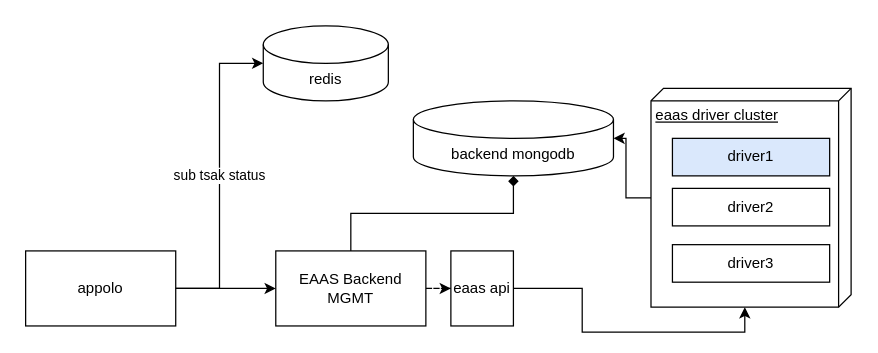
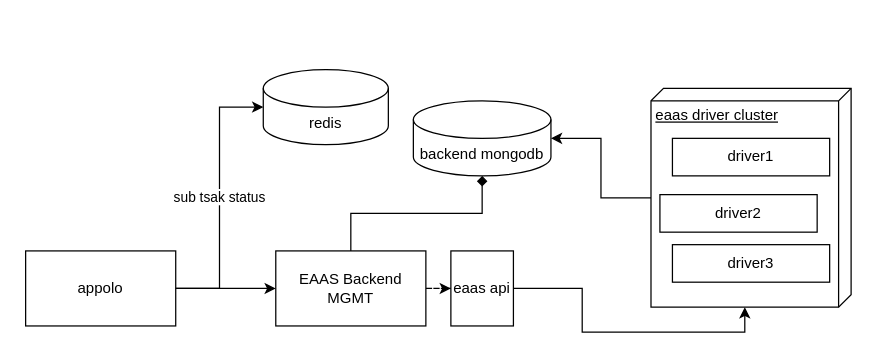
(326, 63) -> (326, 107)
(513, 138) -> (482, 138)
(751, 157) -> (751, 157)
(751, 207) -> (738, 213)
